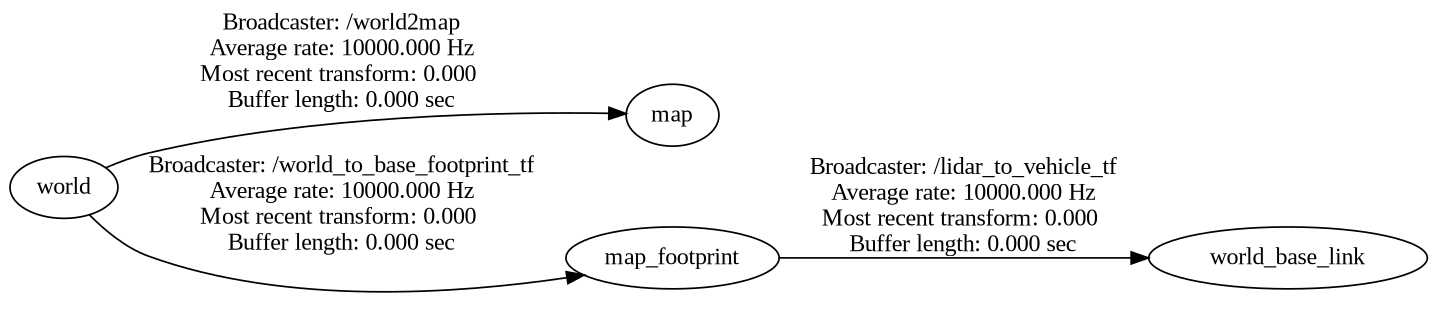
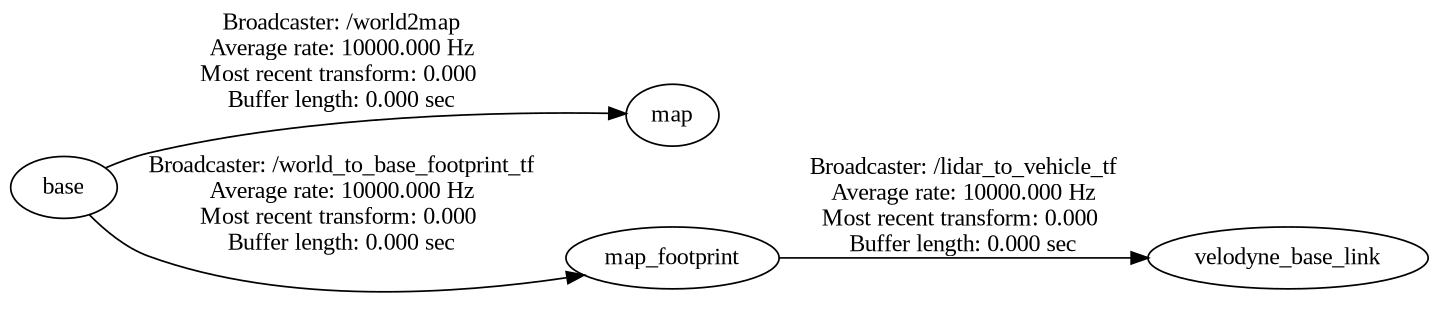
(64, 187) -> (64, 187)
(1288, 258) -> (1288, 258)
